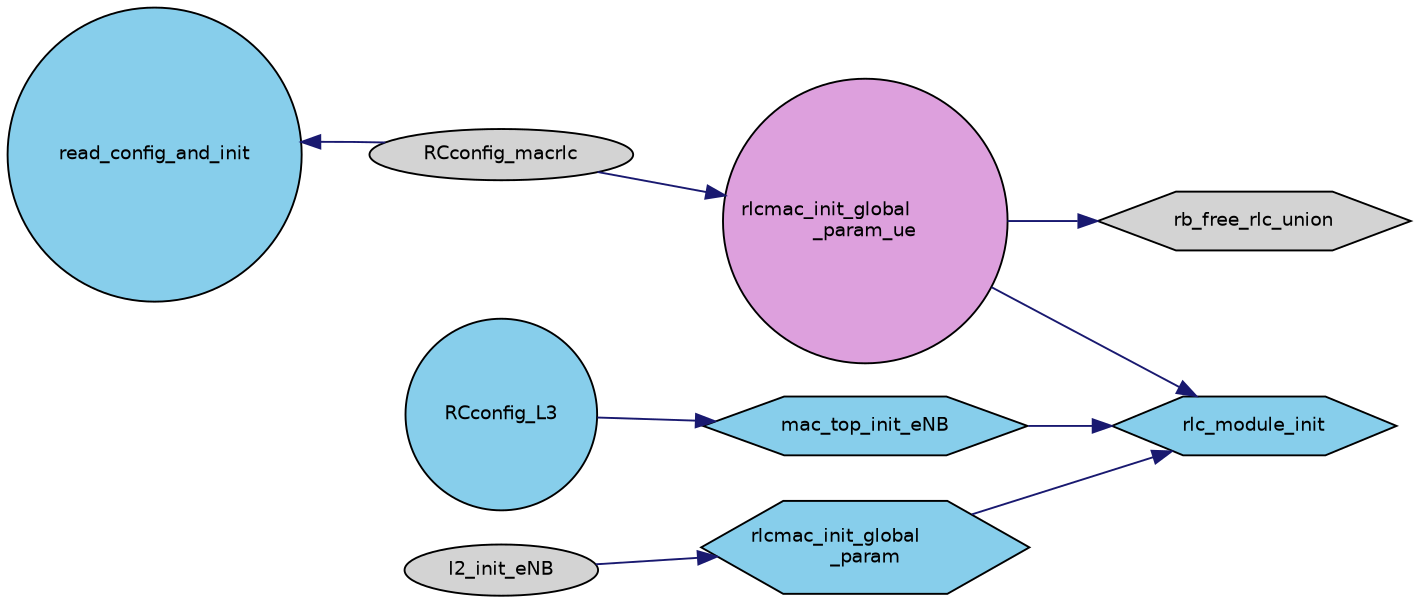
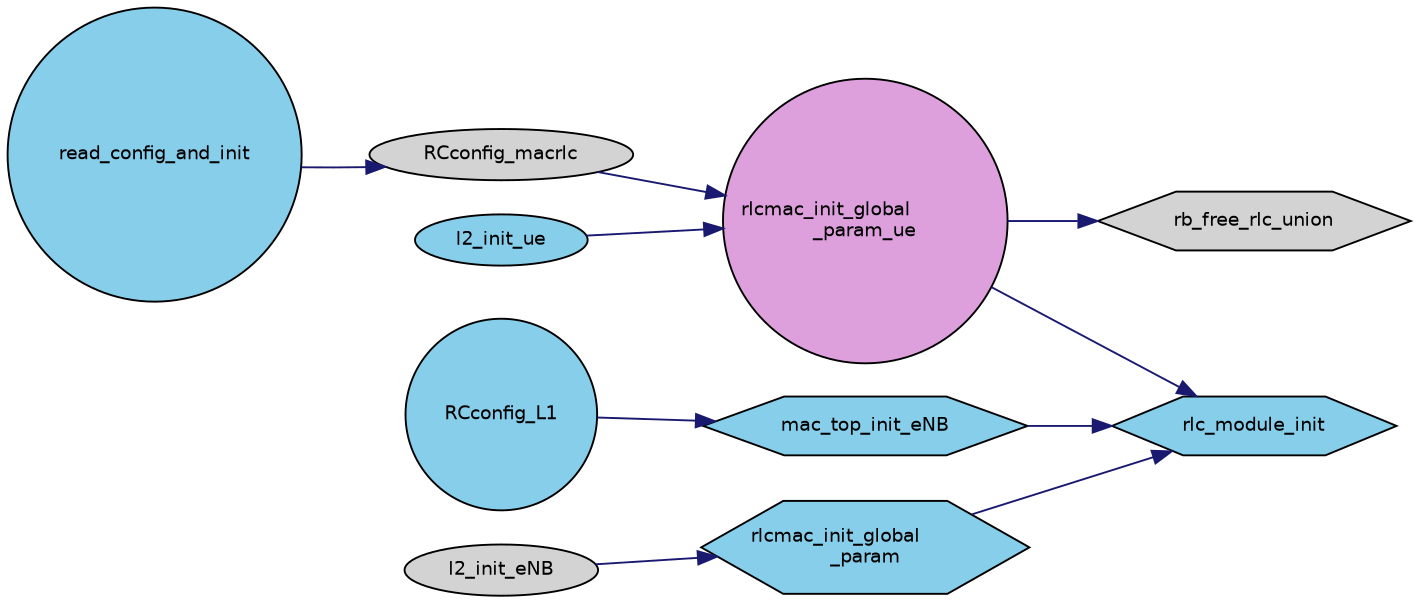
(353, 142) -> (334, 167)
none -> (501, 240)
(501, 415) -> (501, 415)
